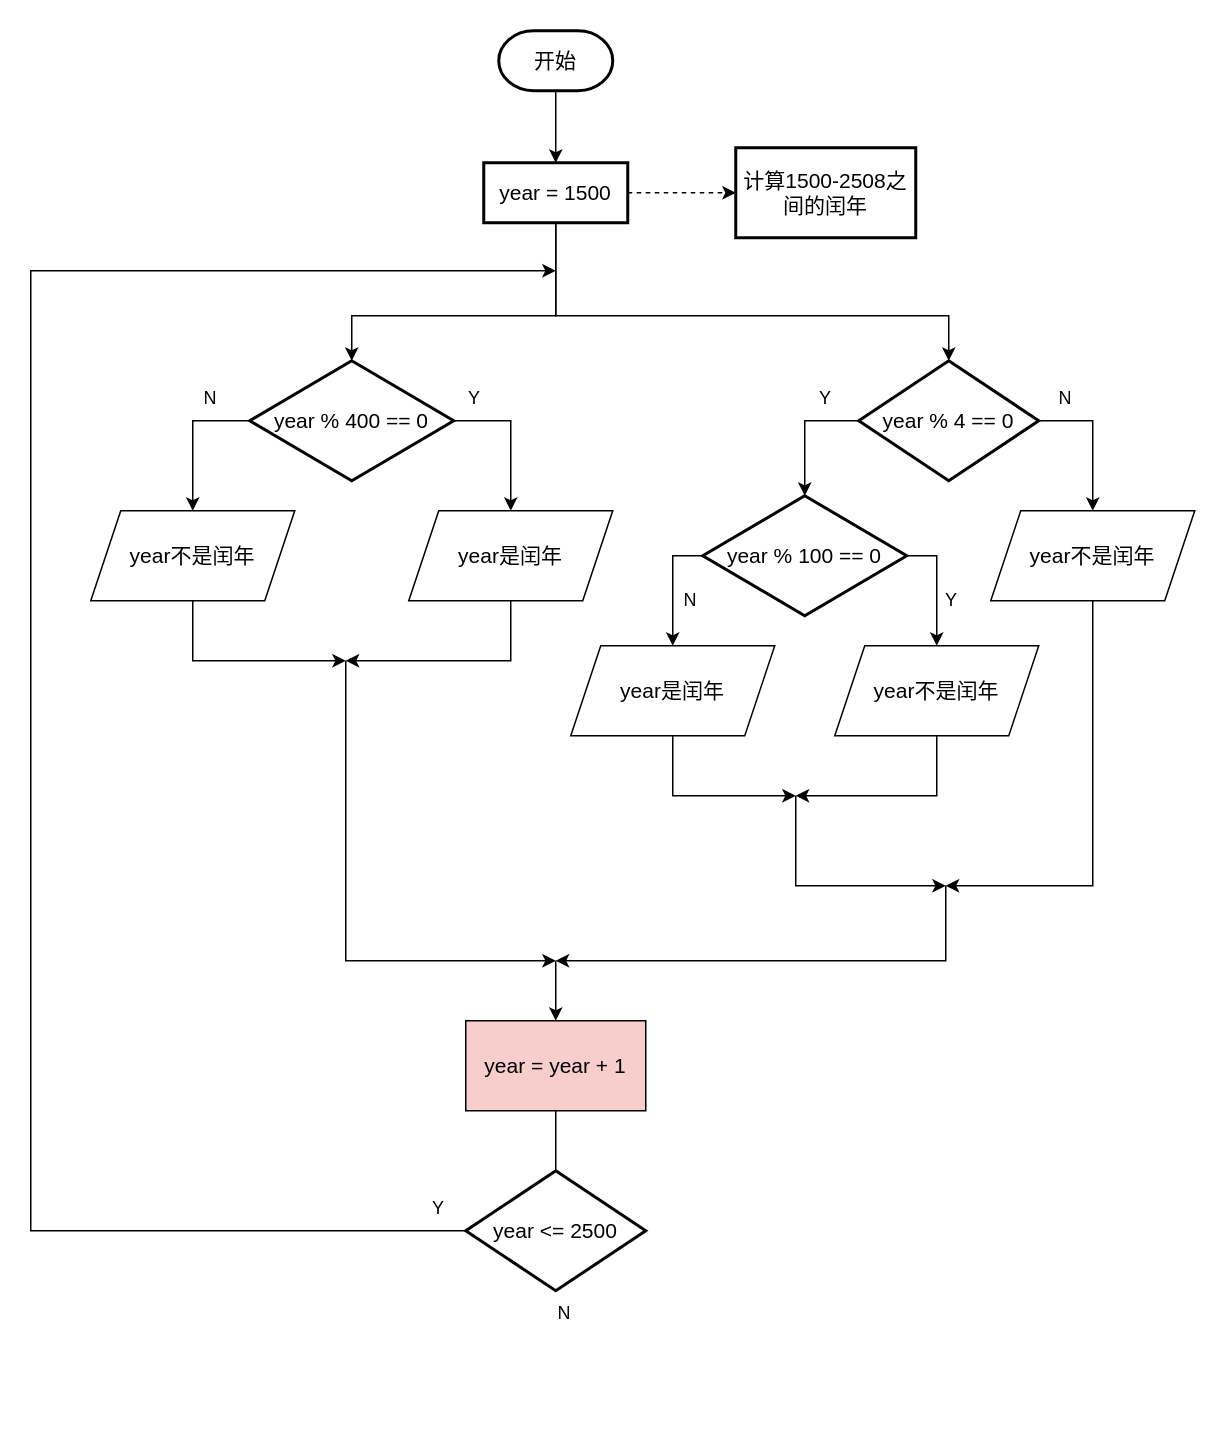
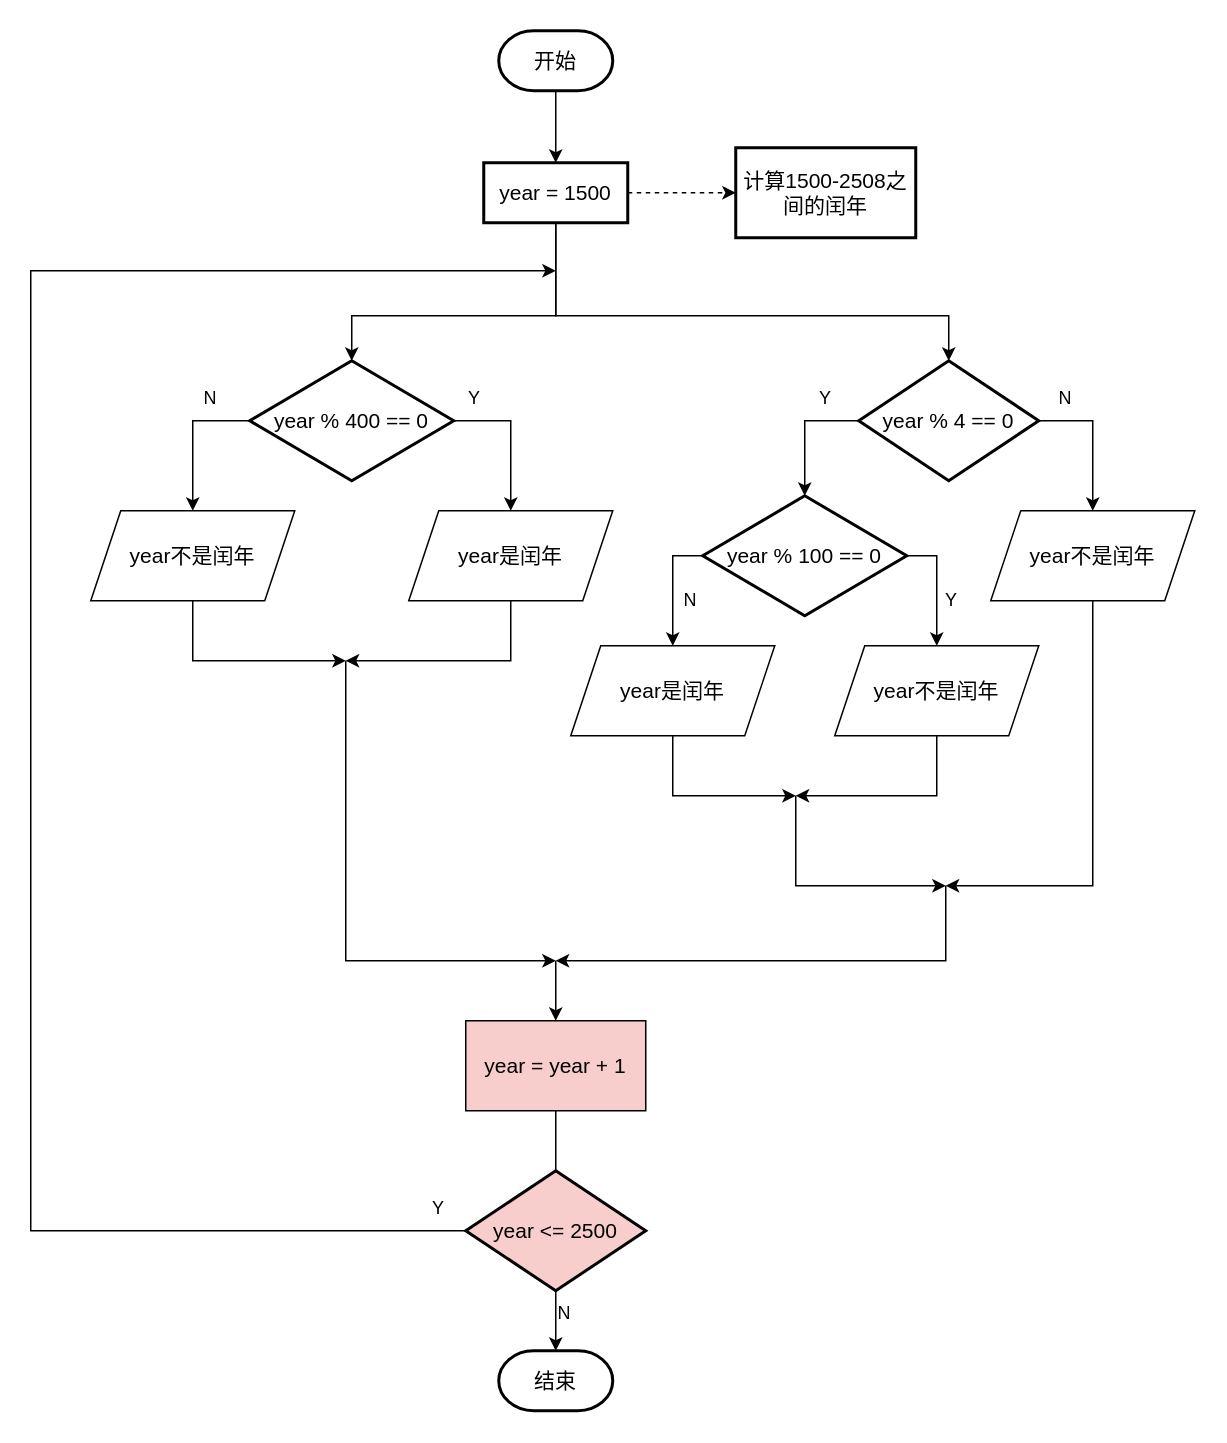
(556, 1231) -> (556, 1231)
none -> (556, 1316)
none -> (556, 1381)
